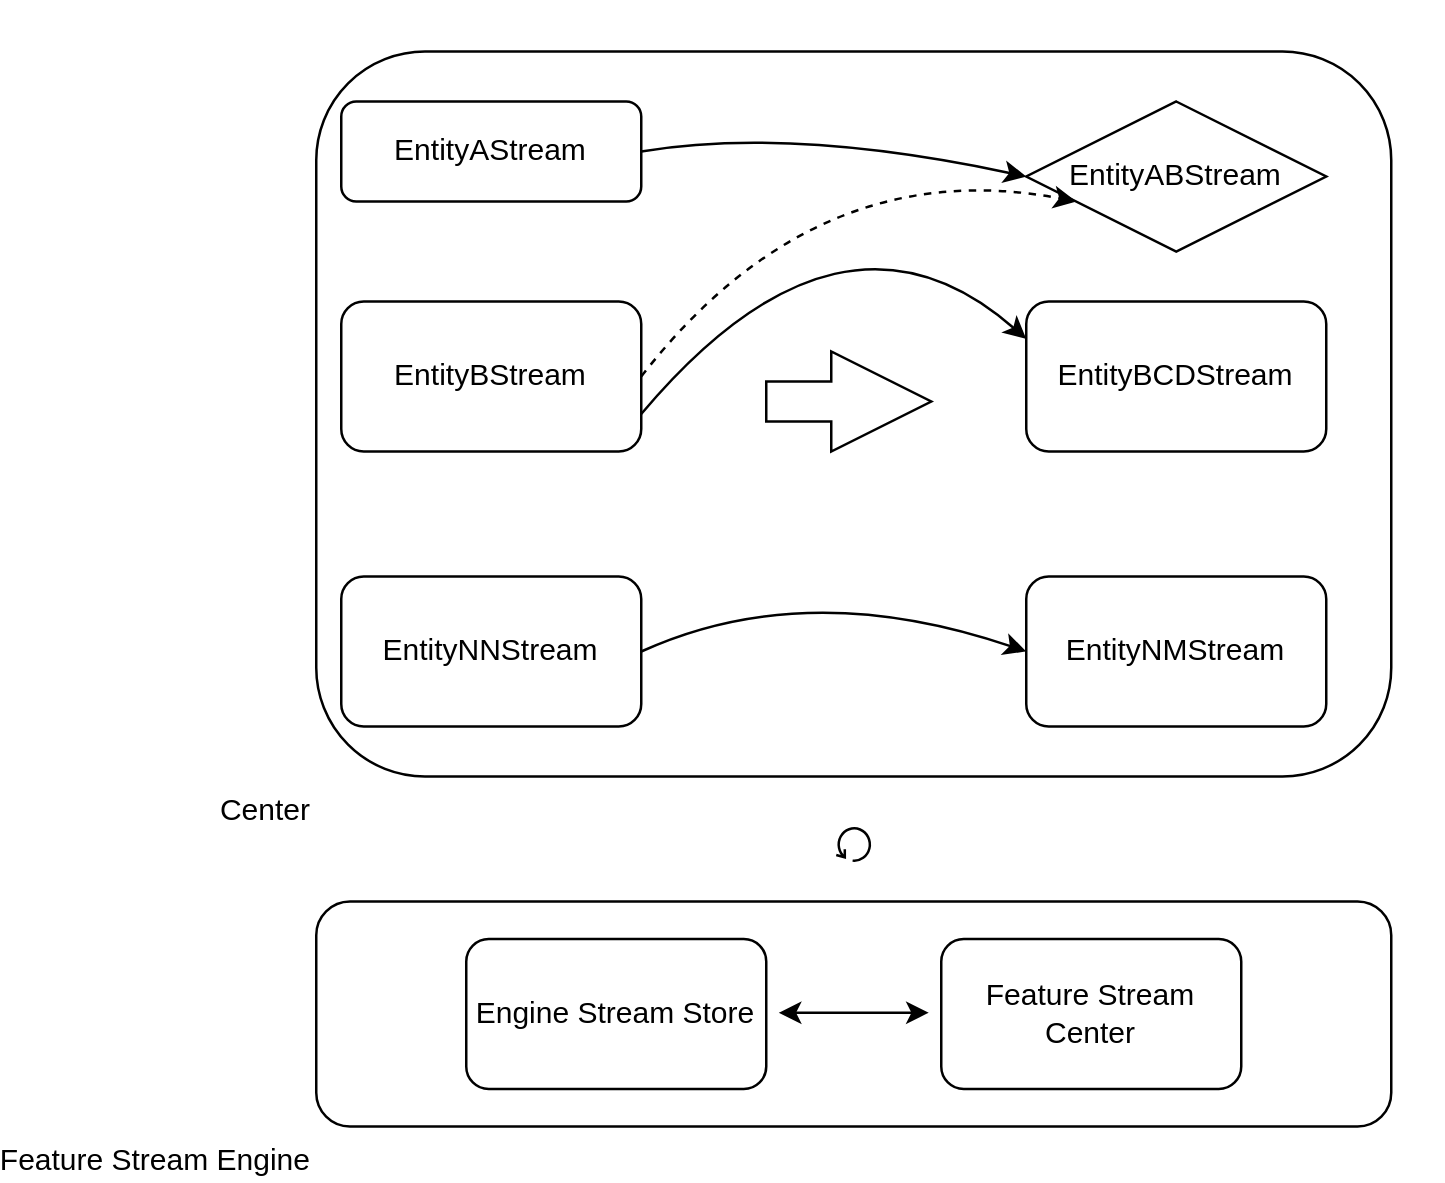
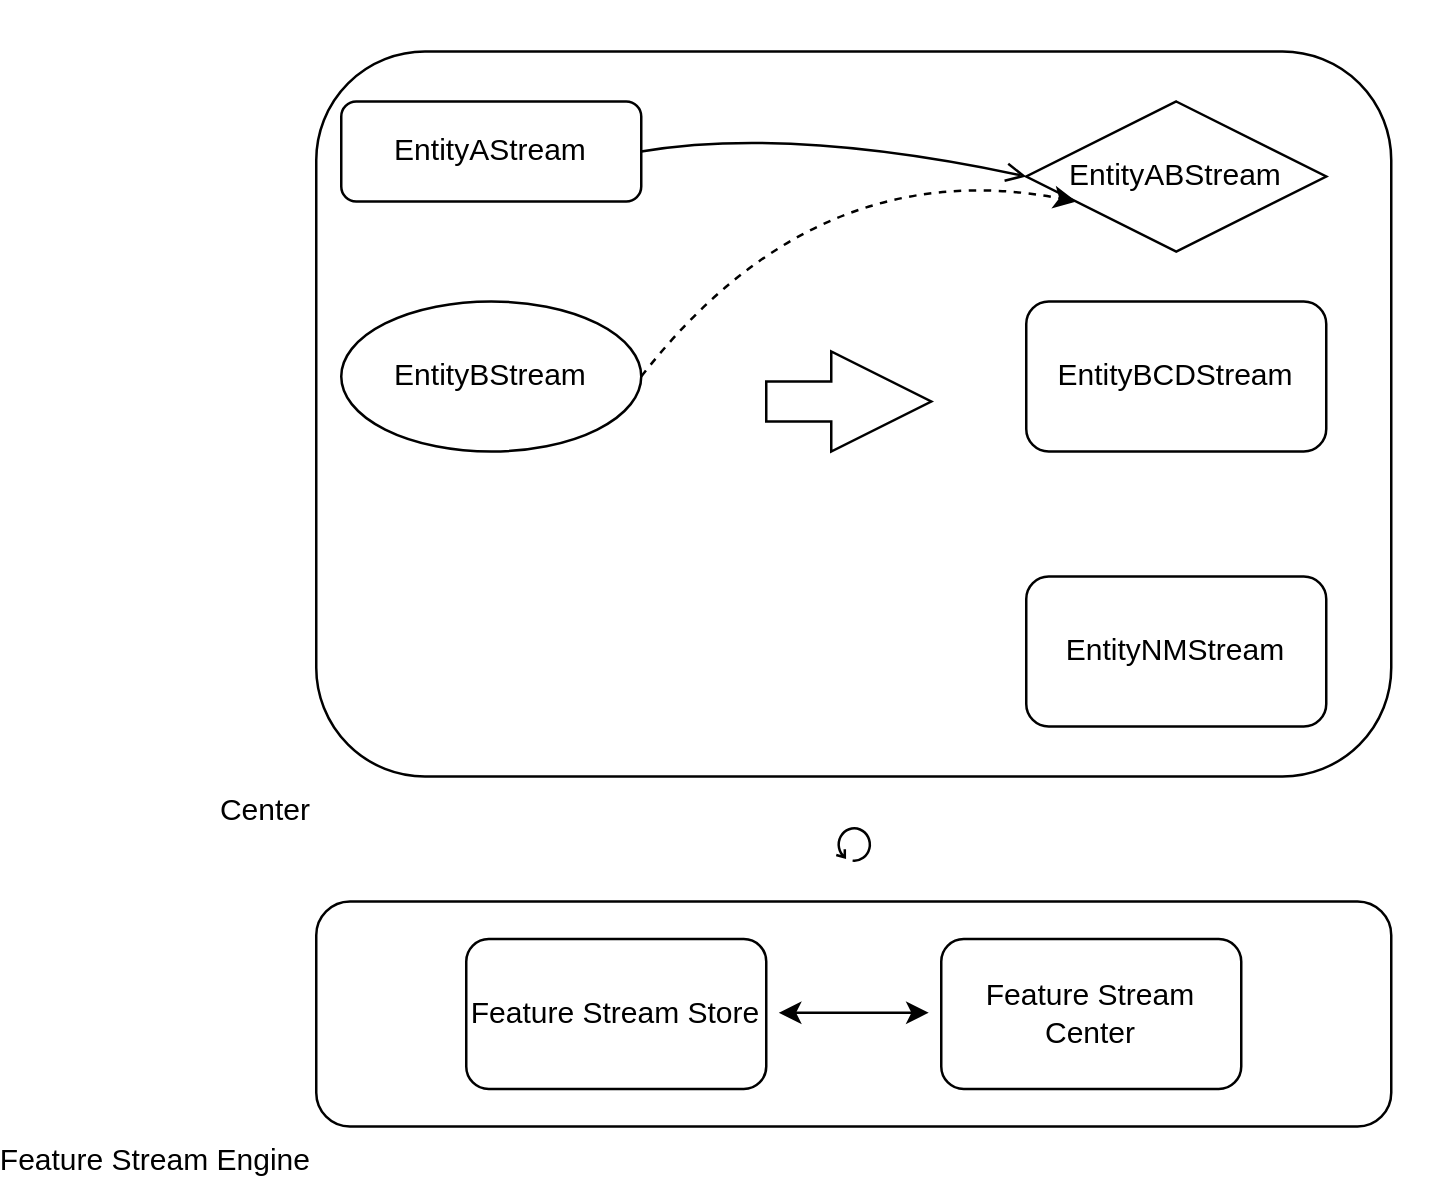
(1008, 172) -> (1012, 173)
(811, 281) -> none
(491, 376) -> (491, 376)
(825, 613) -> none
(491, 651) -> none
(616, 1014) -> (616, 1014)
